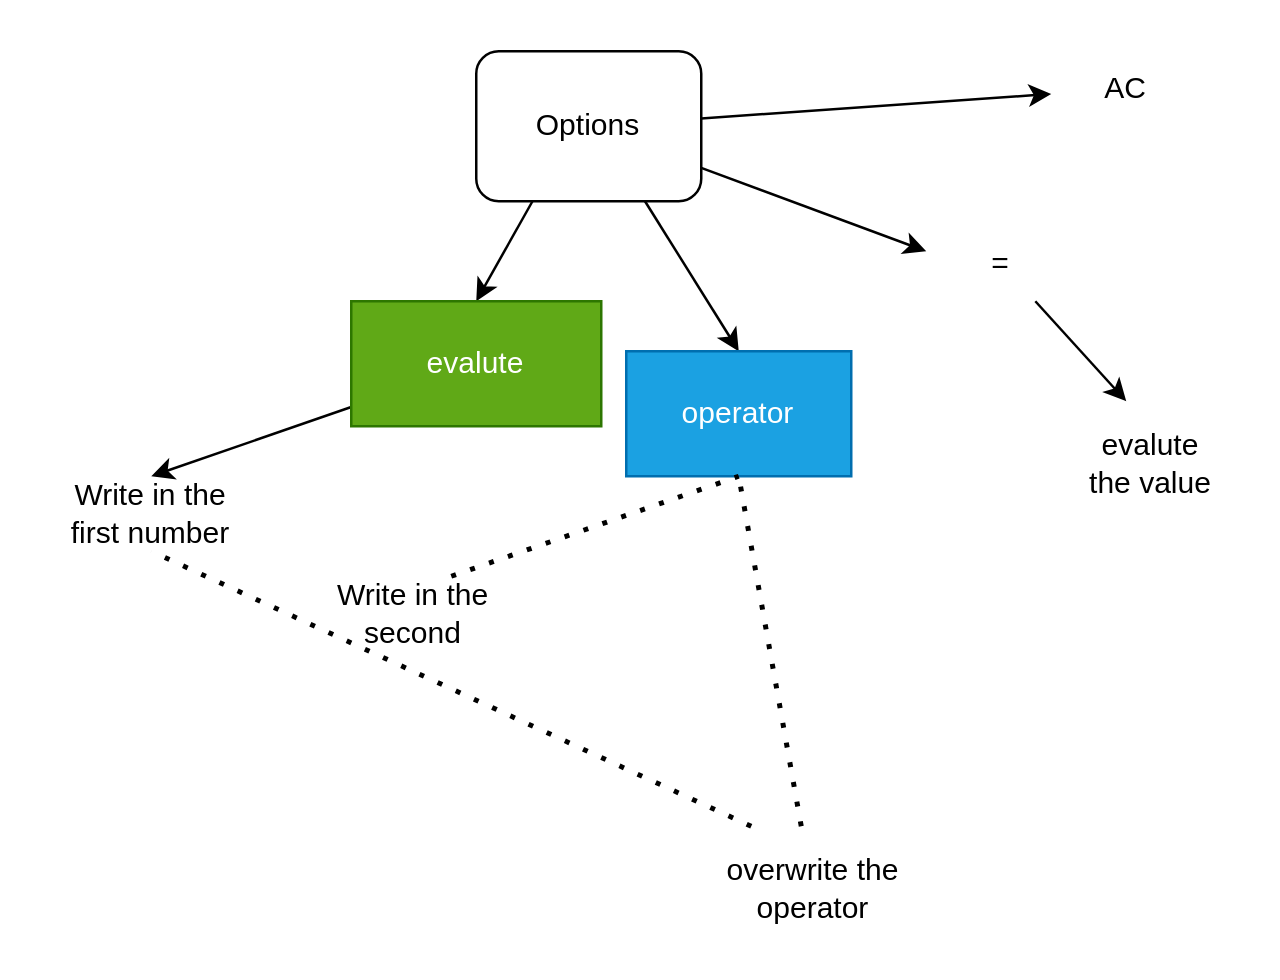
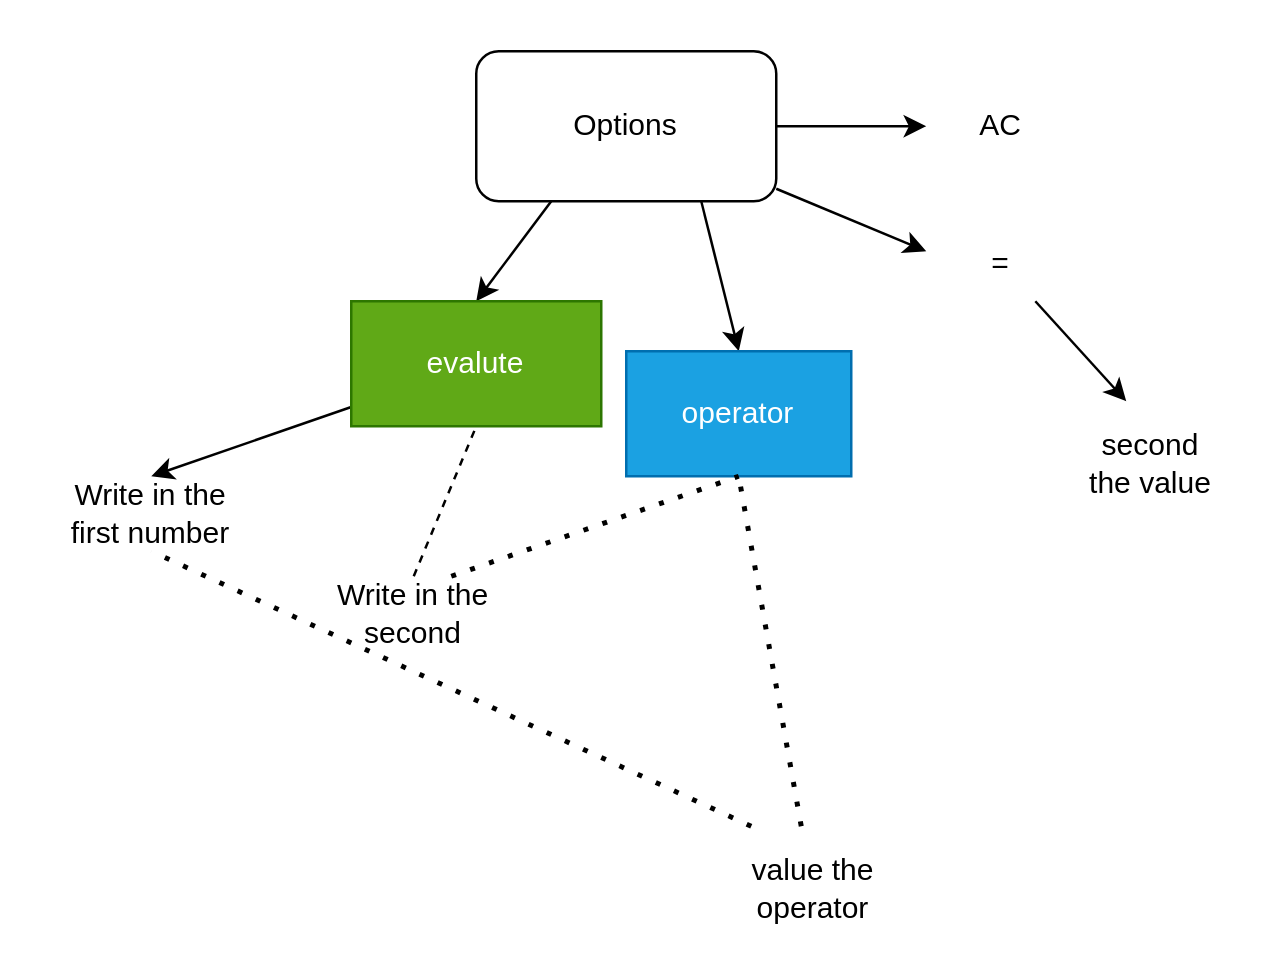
(1126, 89) -> (1001, 126)
(589, 126) -> (626, 126)
(1151, 464) -> (1151, 464)
none -> (444, 503)
(814, 889) -> (814, 889)
